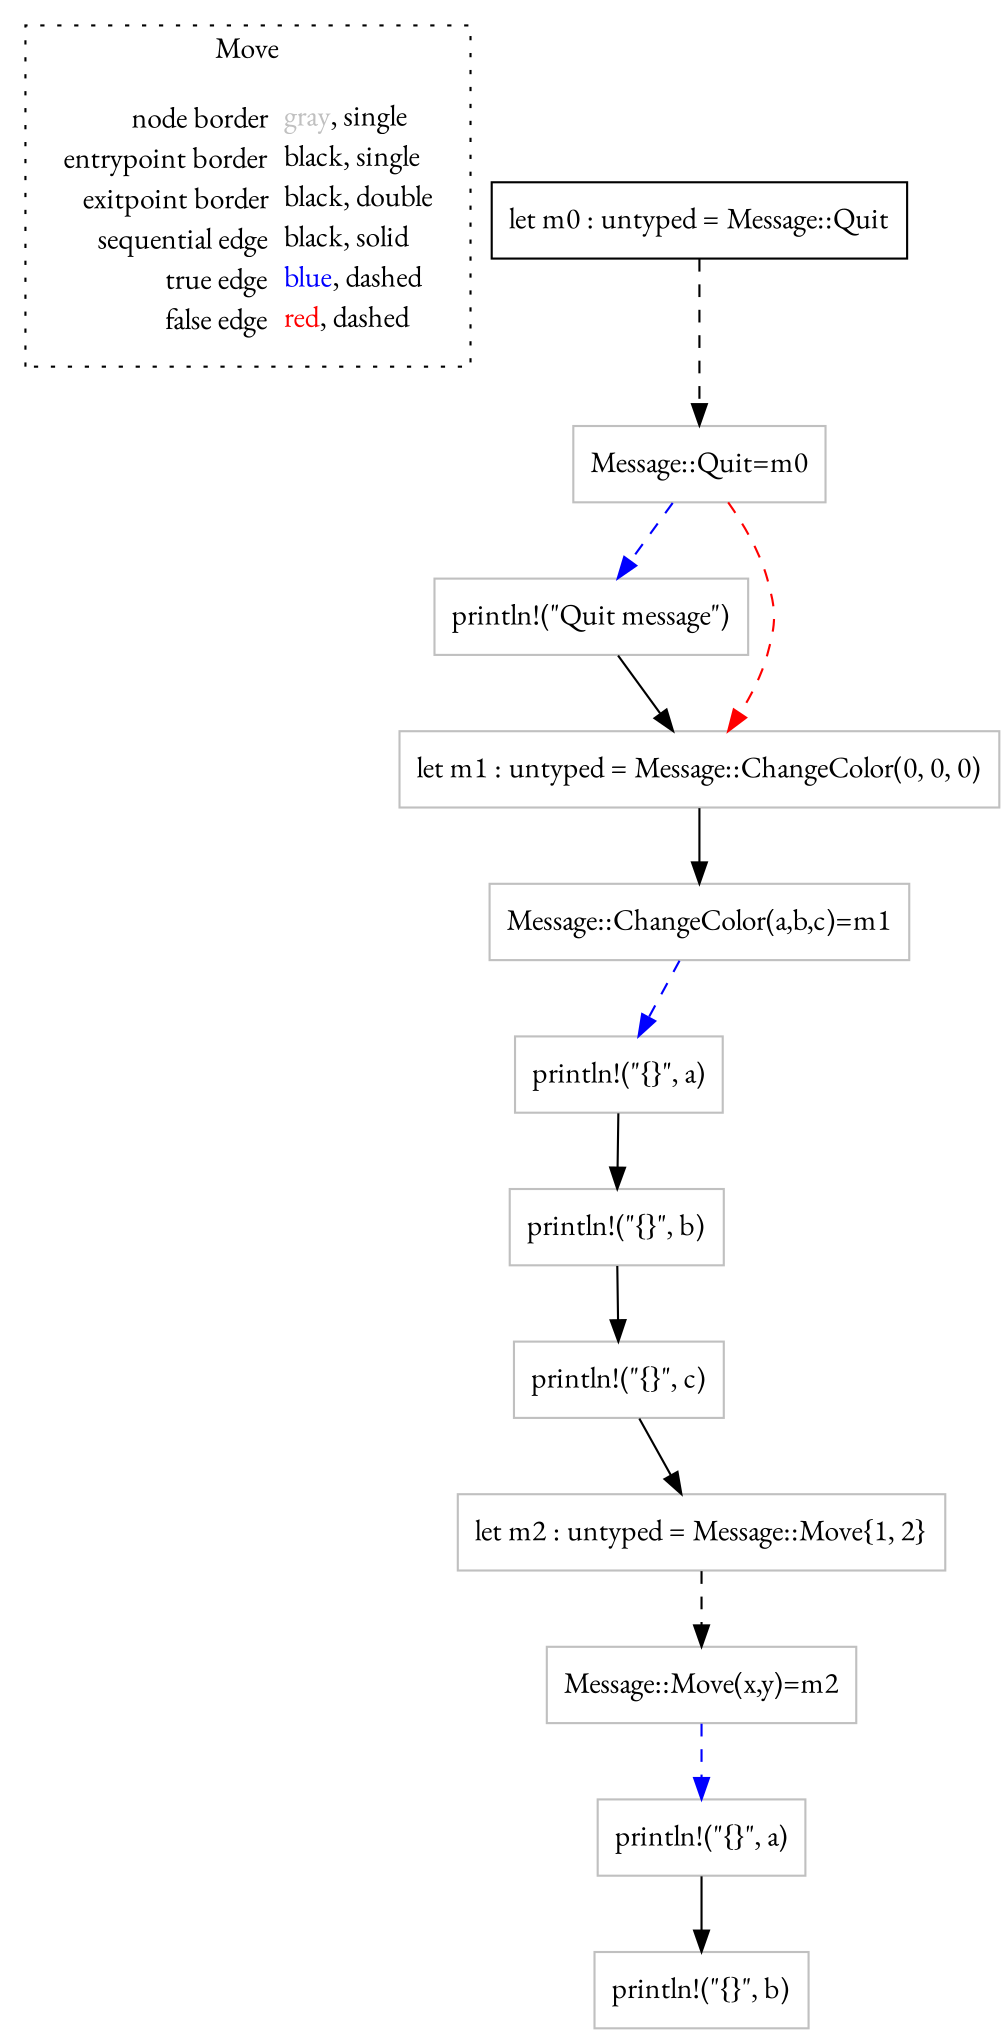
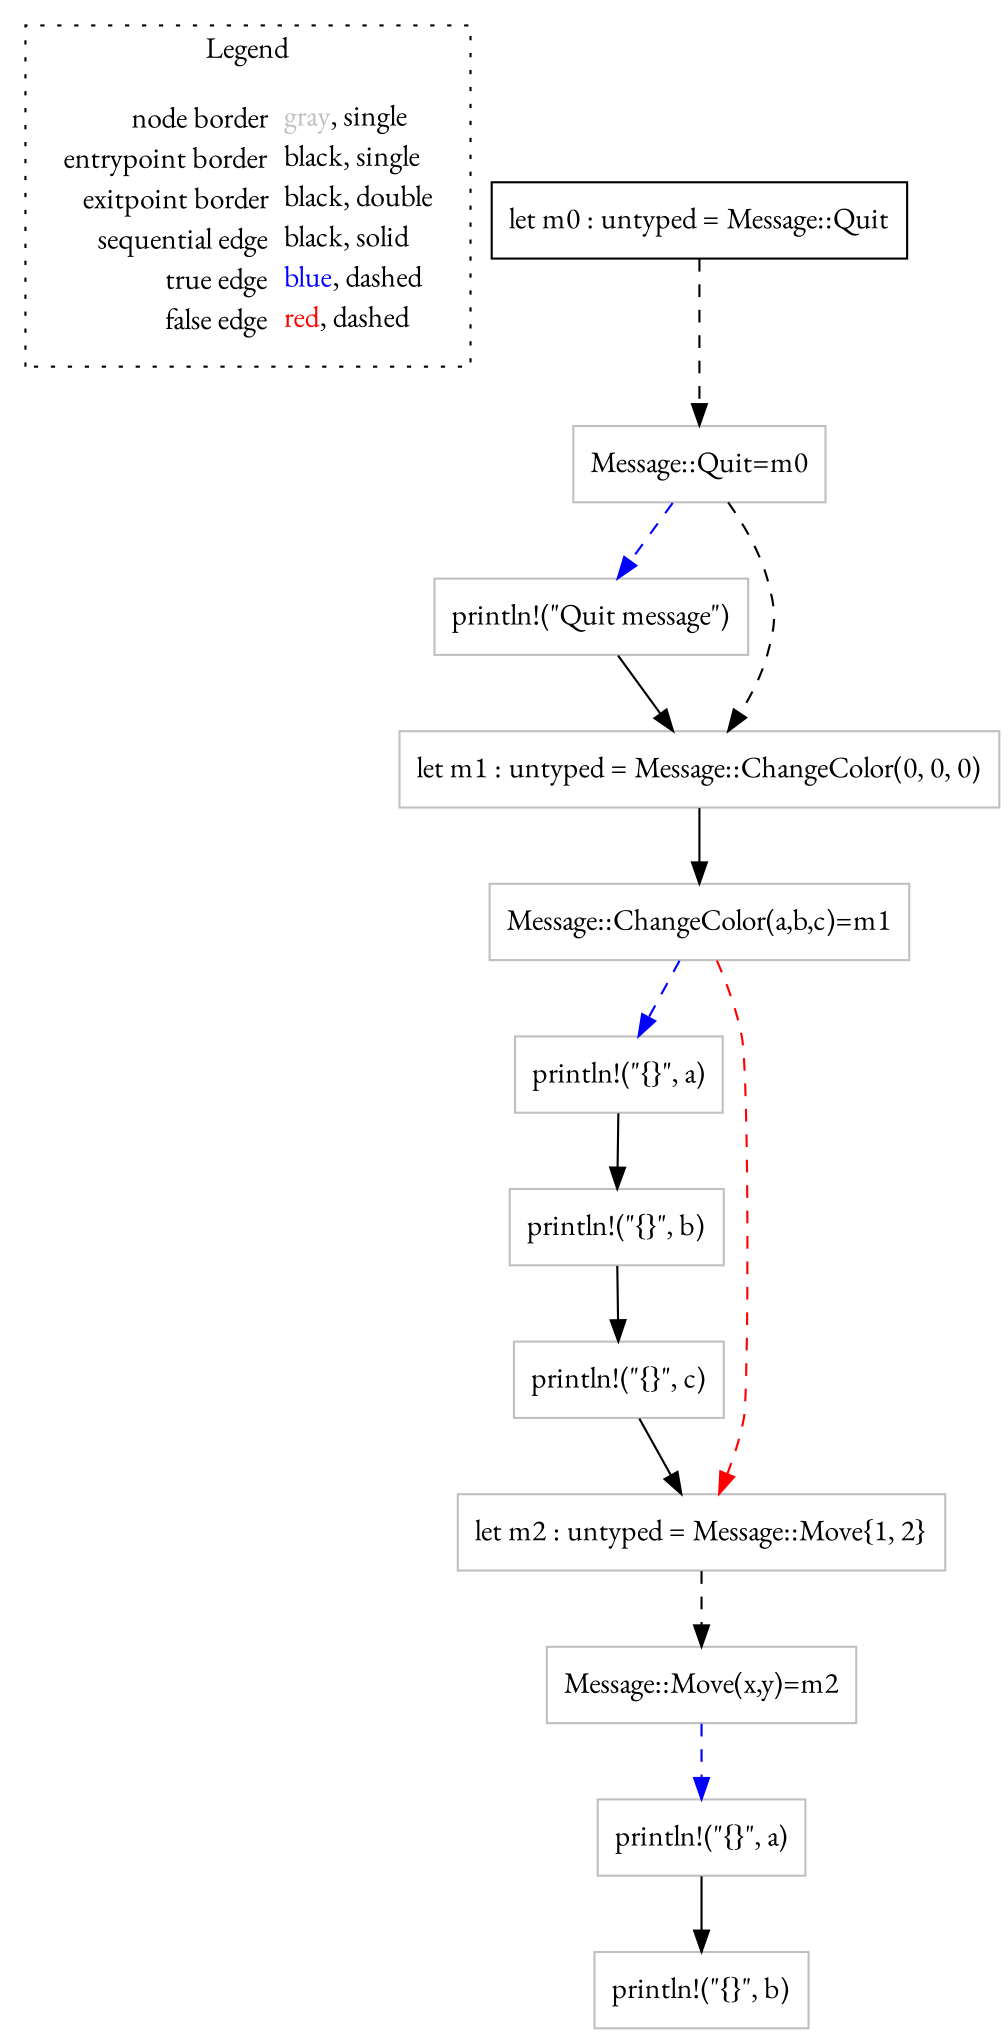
(248, 50) -> (248, 50)
(773, 606) -> (773, 606)
none -> (747, 1216)
